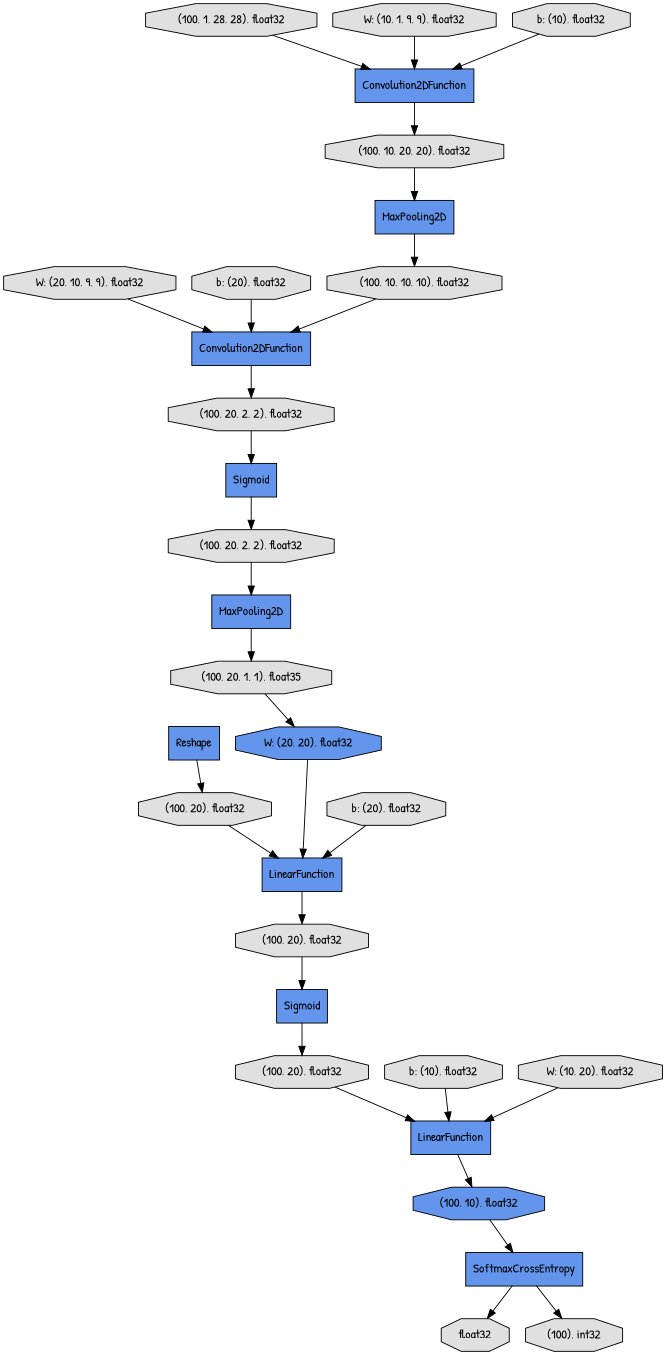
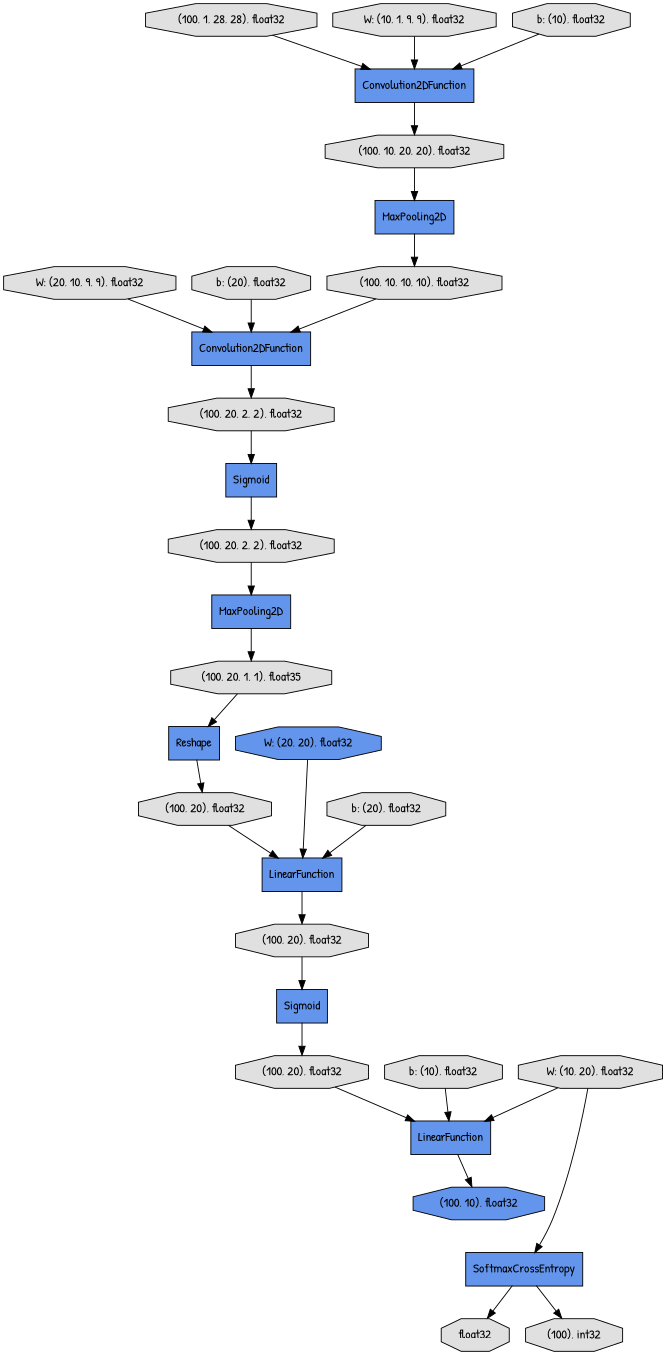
(277, 707) -> (226, 707)
(499, 1233) -> (570, 1169)
